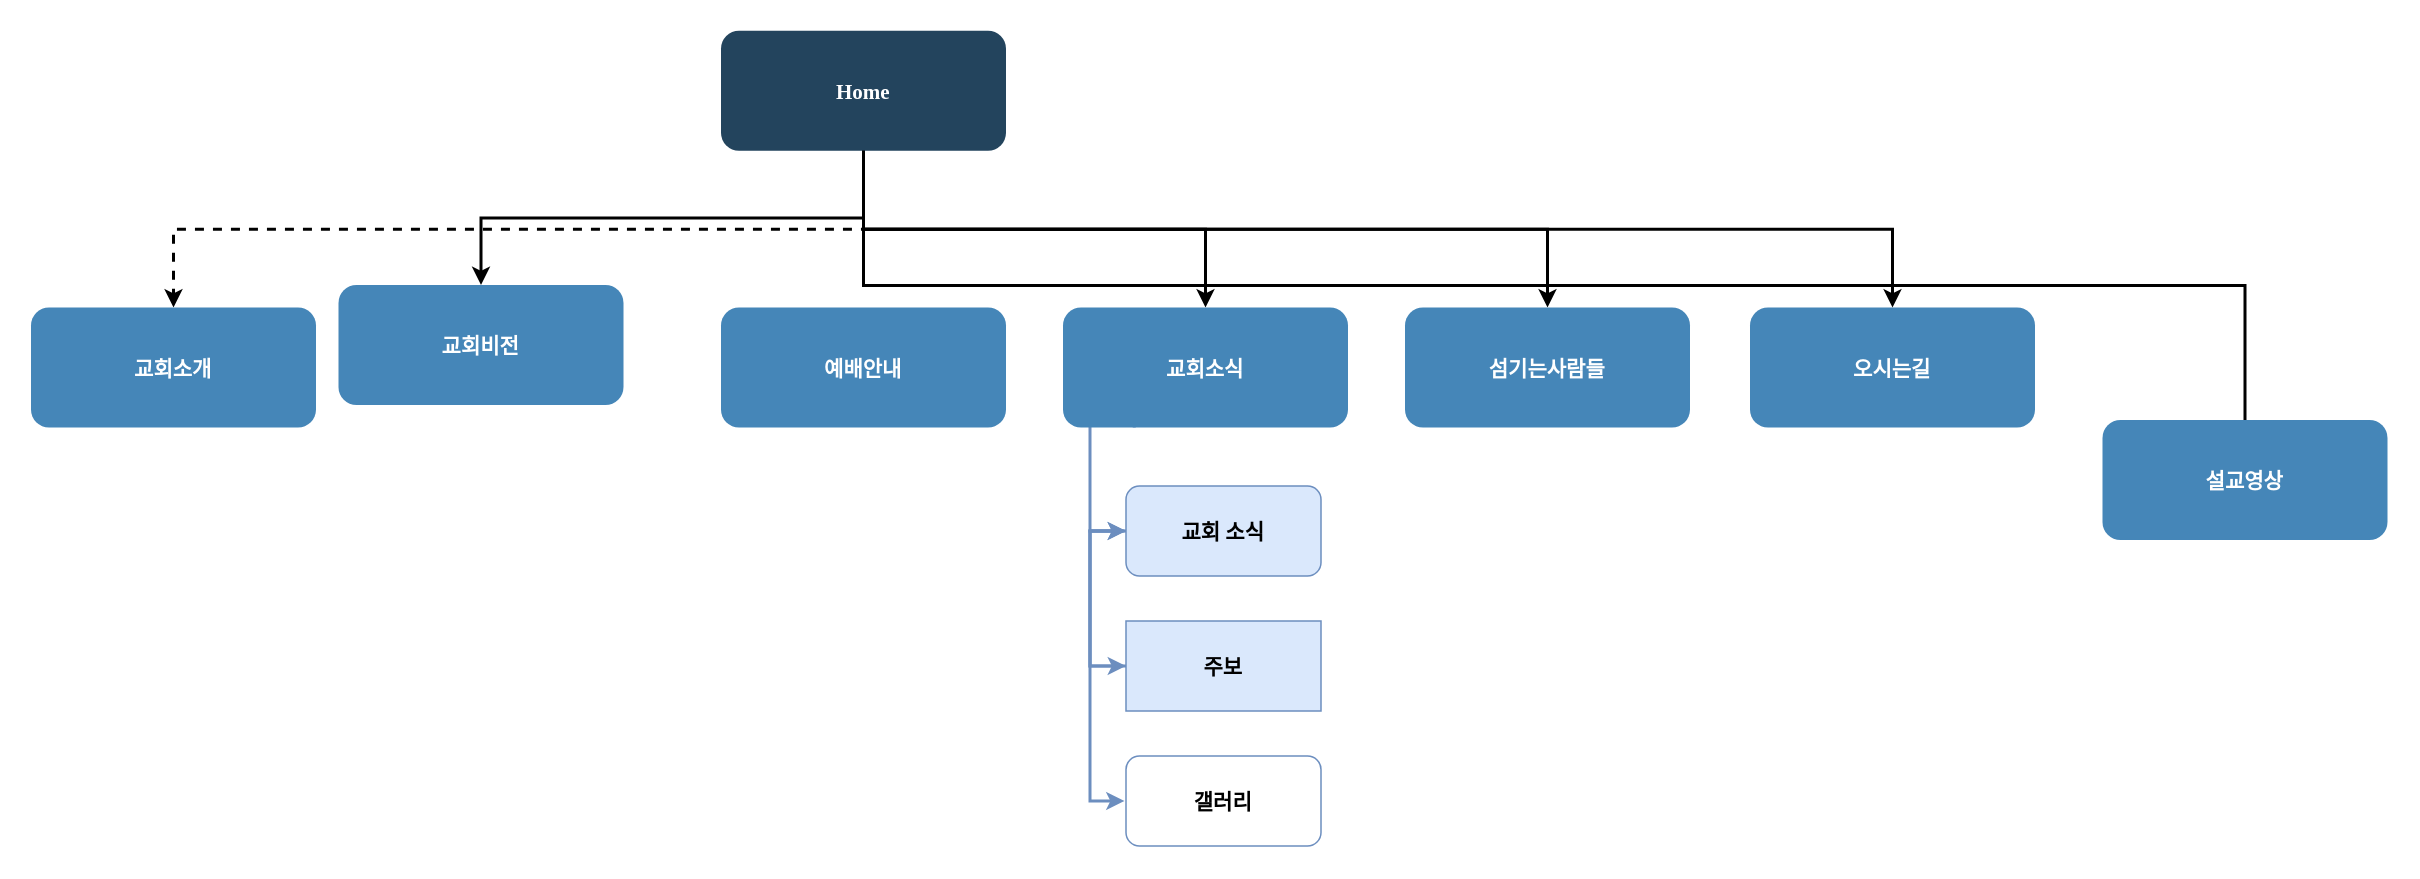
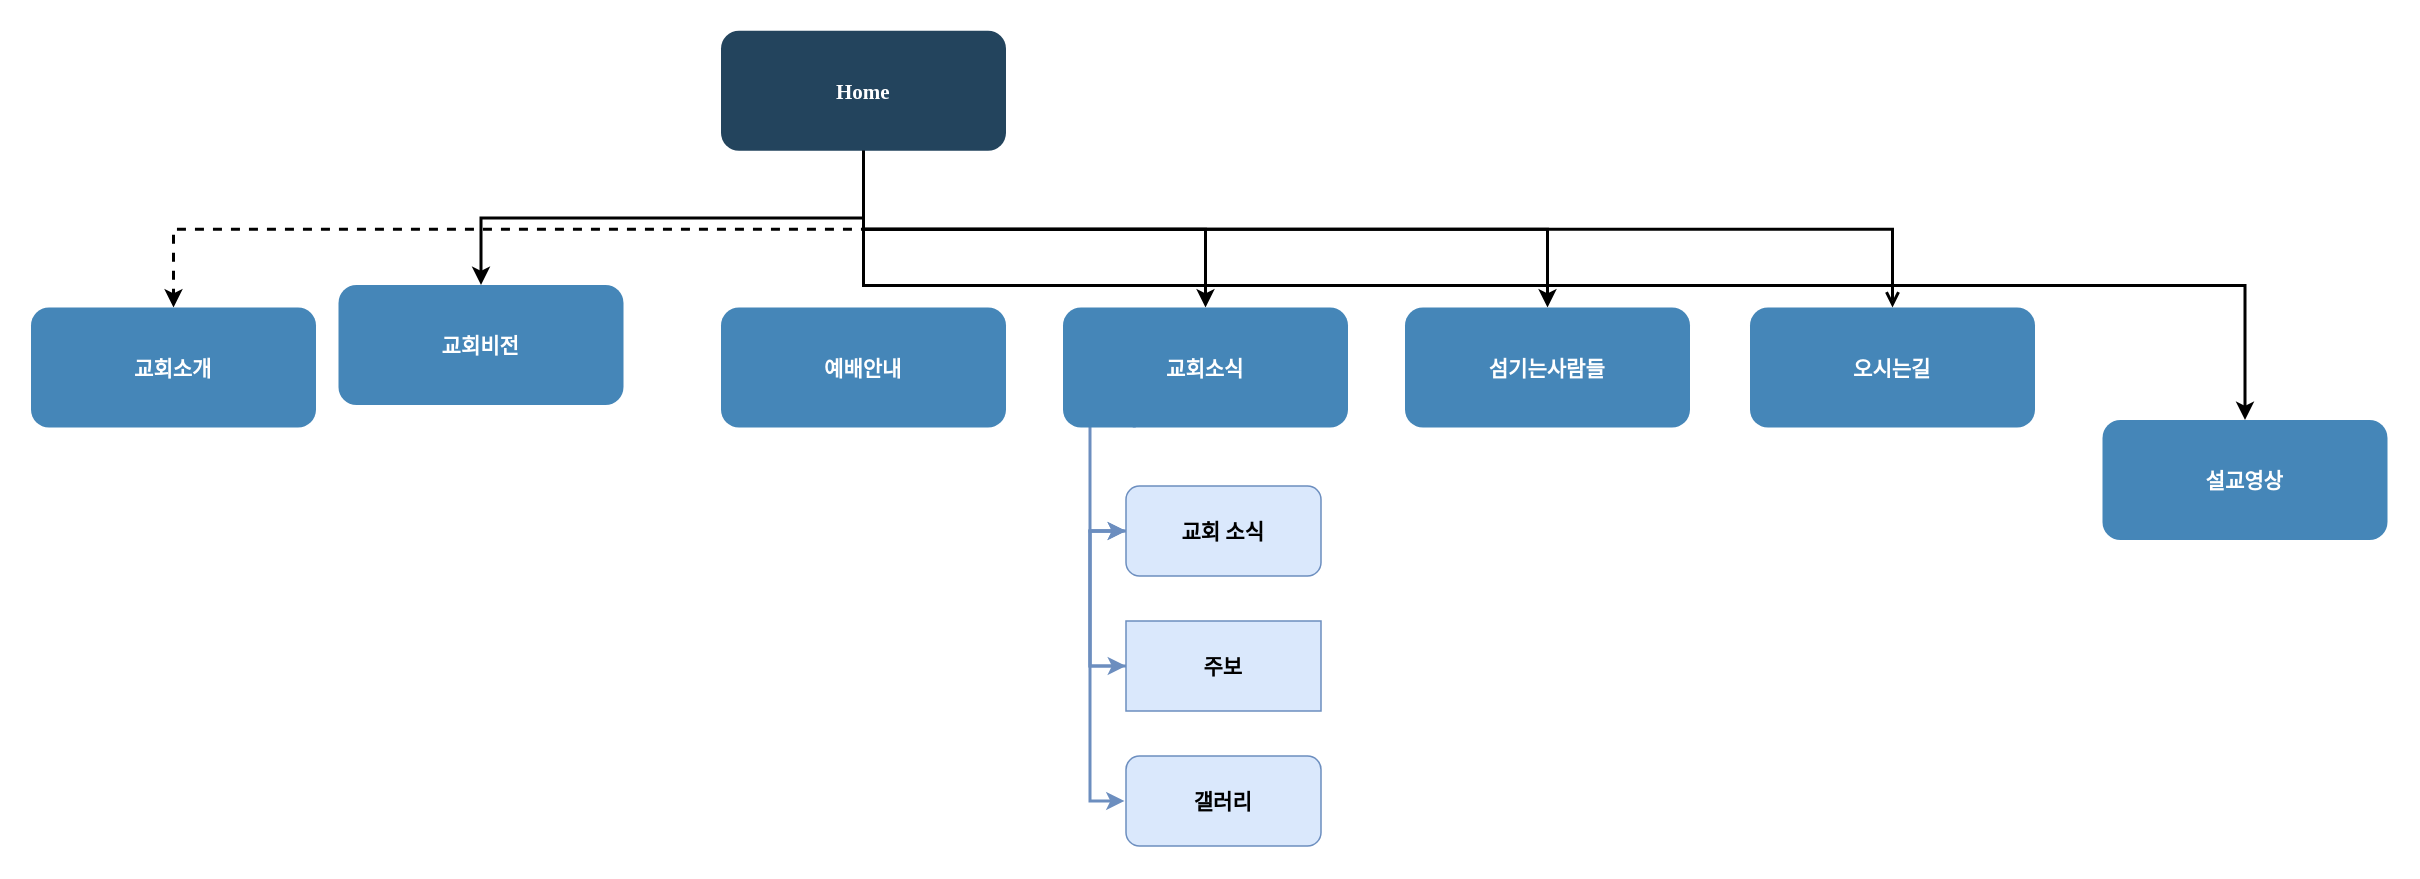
(1892, 292) -> (1892, 294)
(2245, 411) -> (2245, 405)
(1223, 801) -> (1223, 801)
